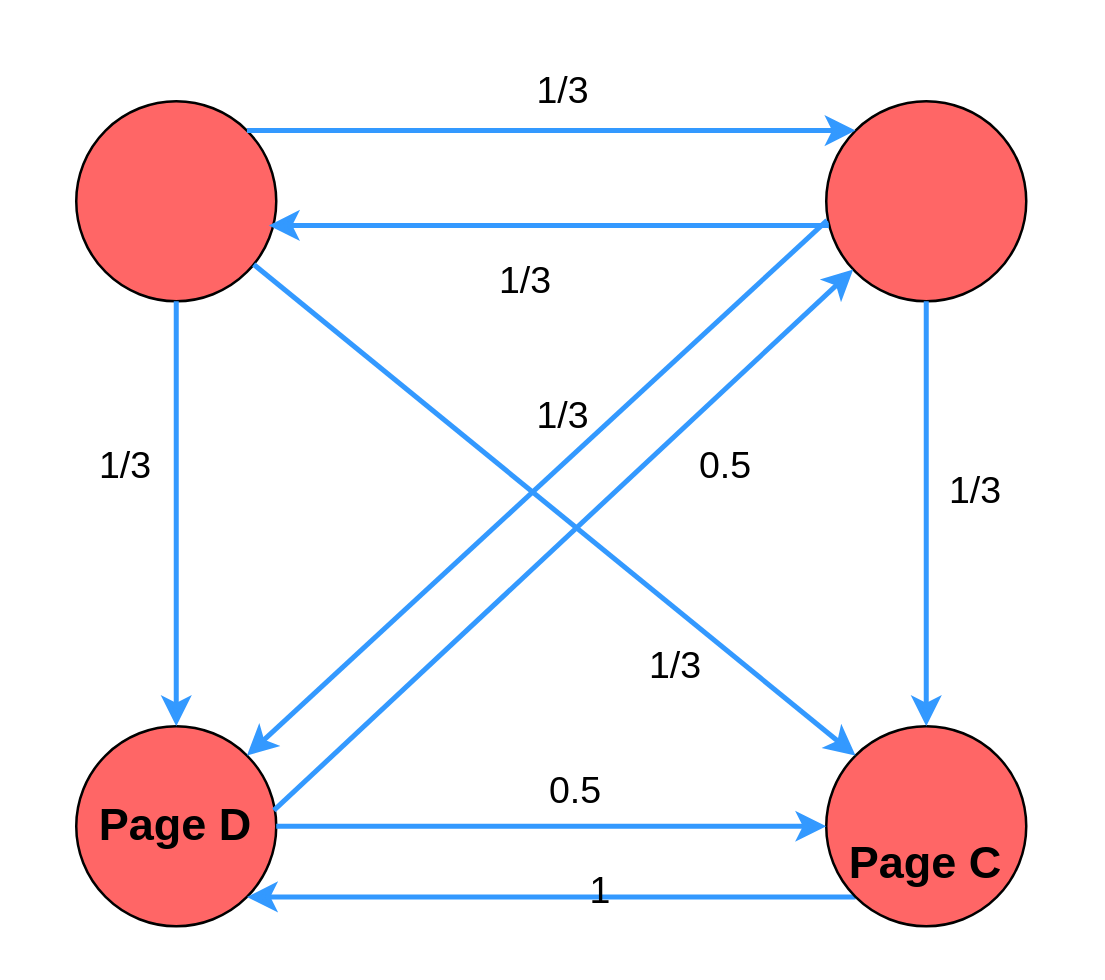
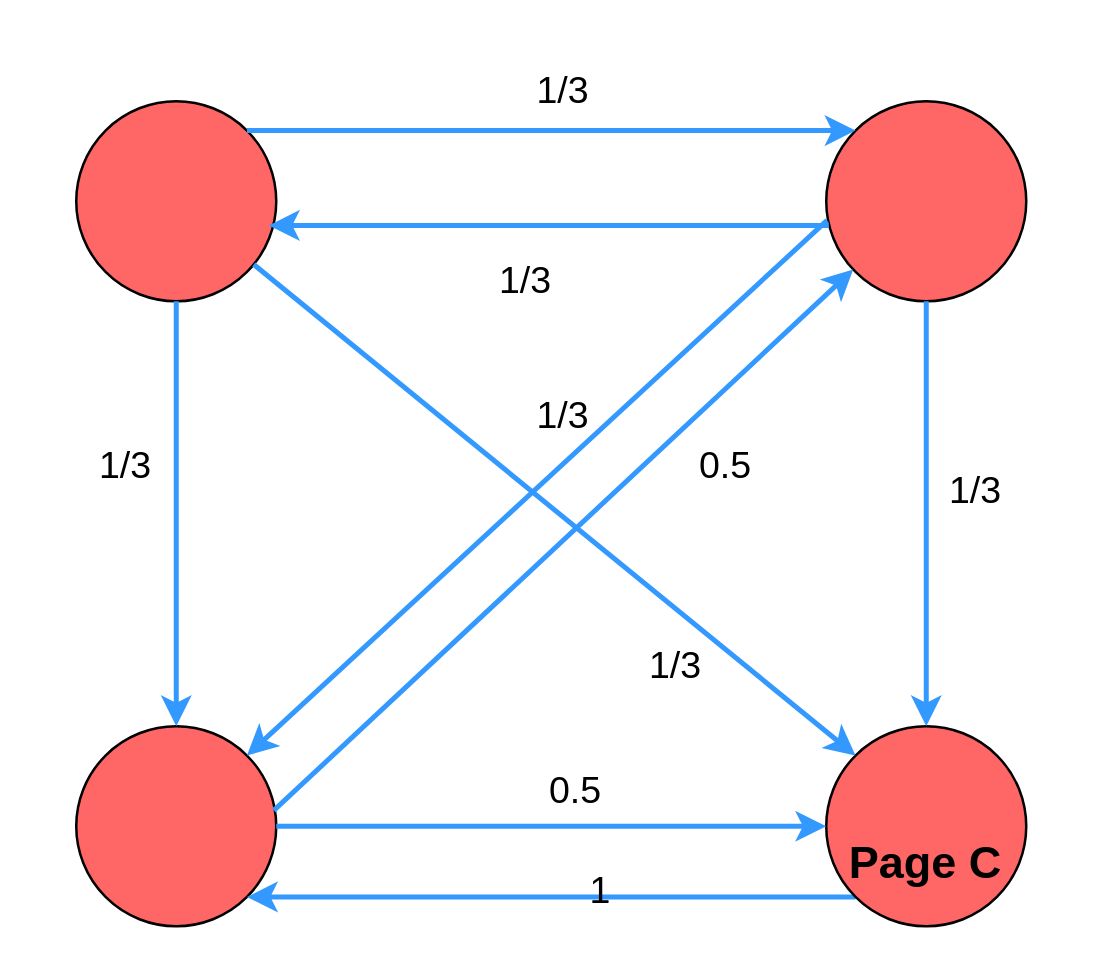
(176, 826) -> none
